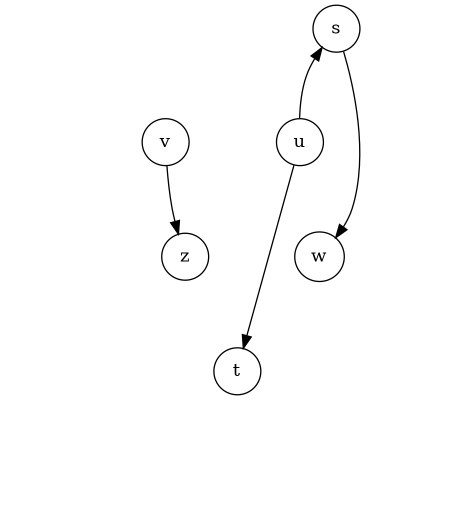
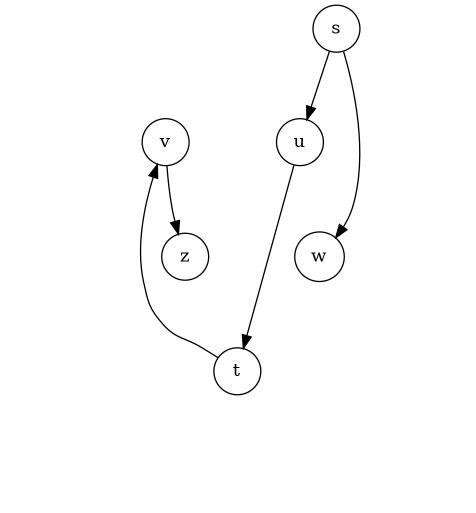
(303, 88) -> (320, 79)
none -> (144, 285)
